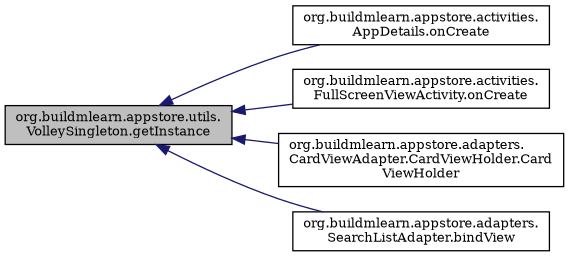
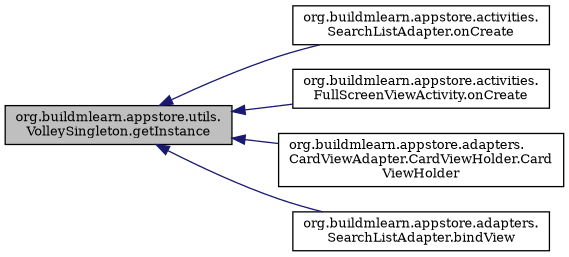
(421, 25) -> (421, 25)
